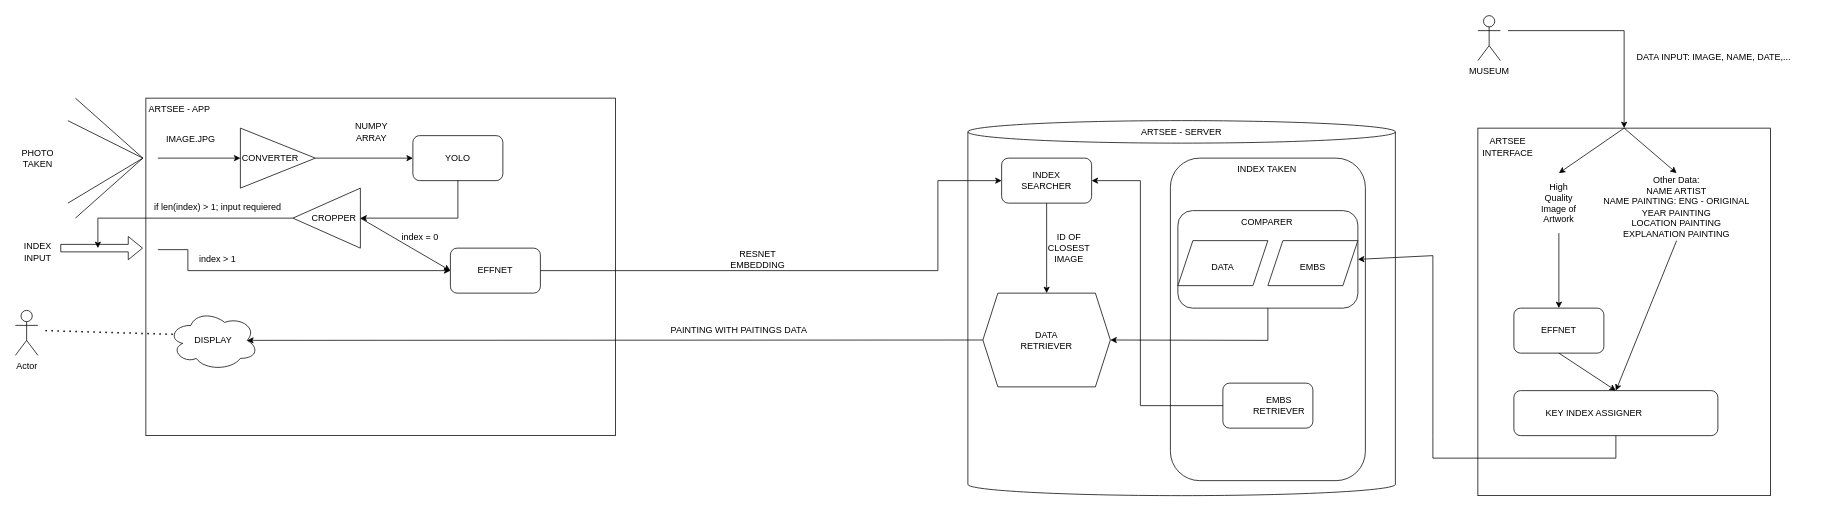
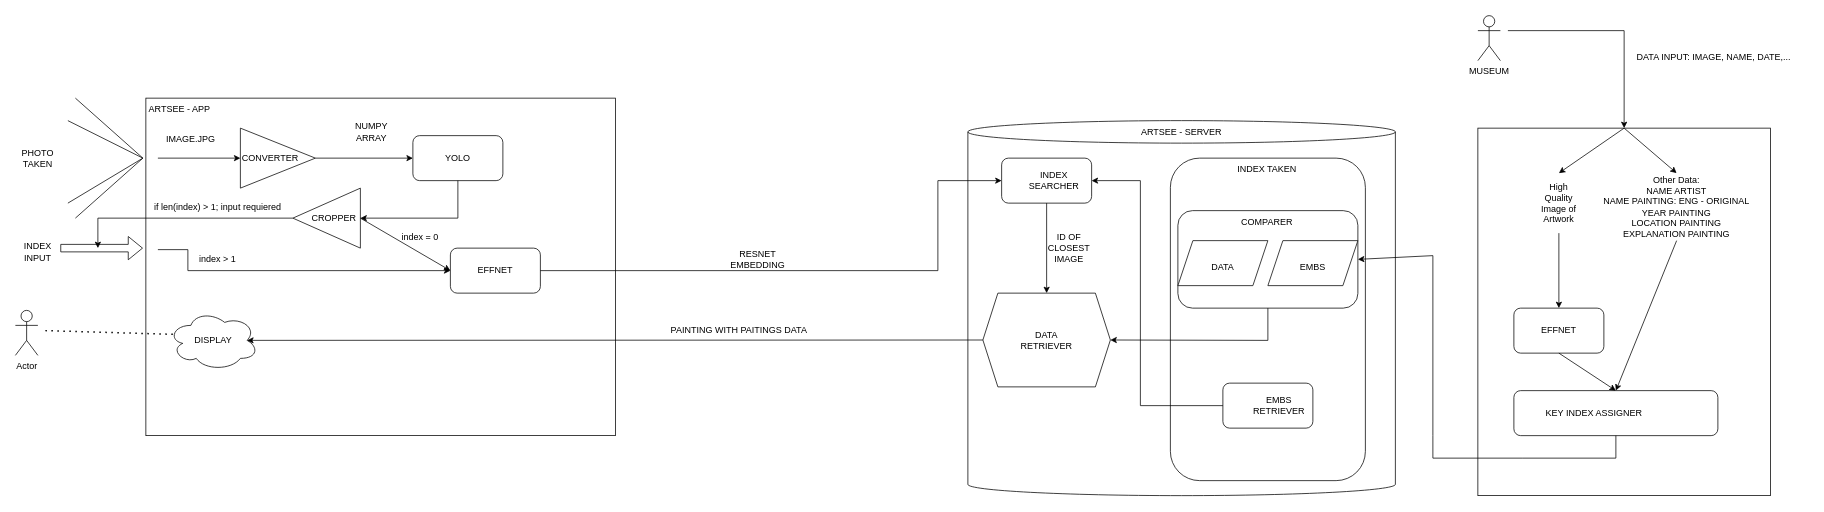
(1508, 147) -> none
(1047, 180) -> (1054, 180)
